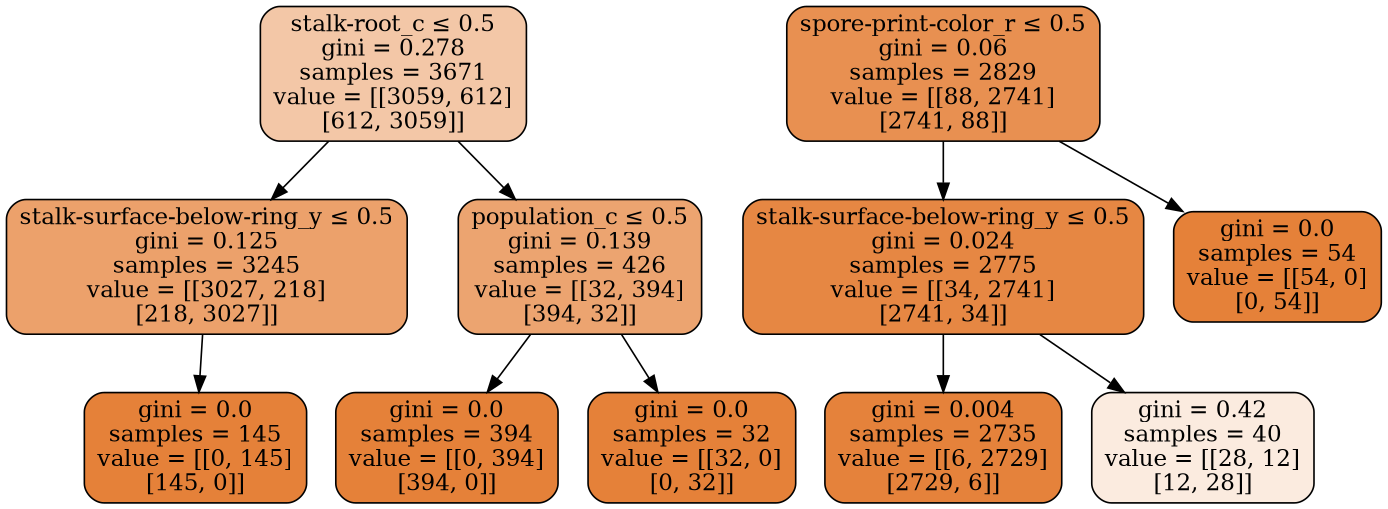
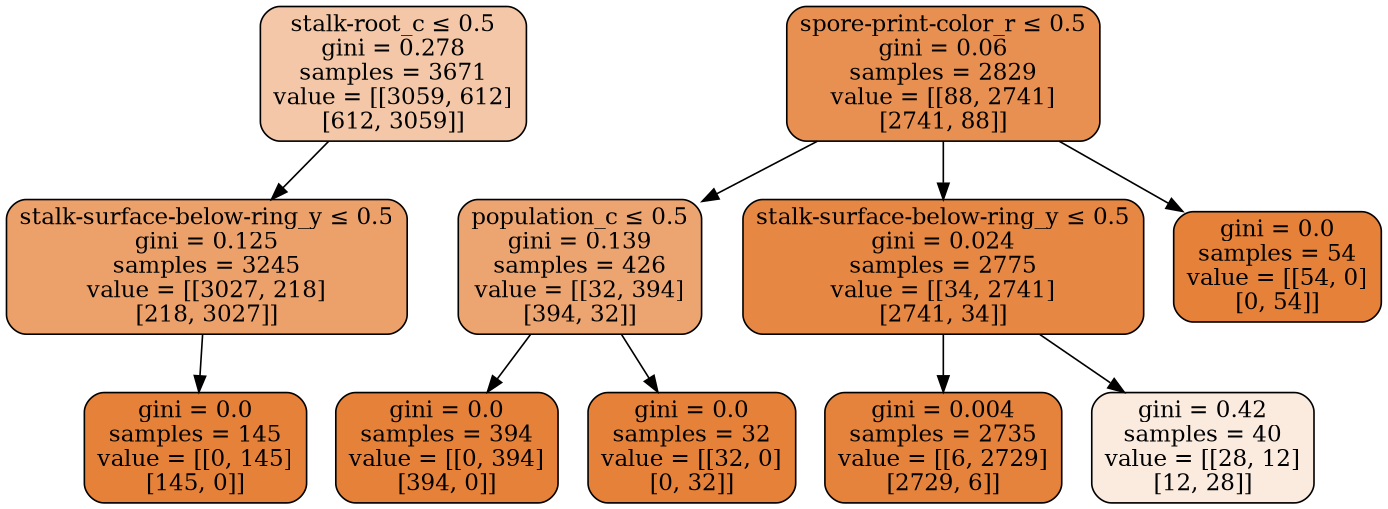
(481, 165) -> (767, 168)
